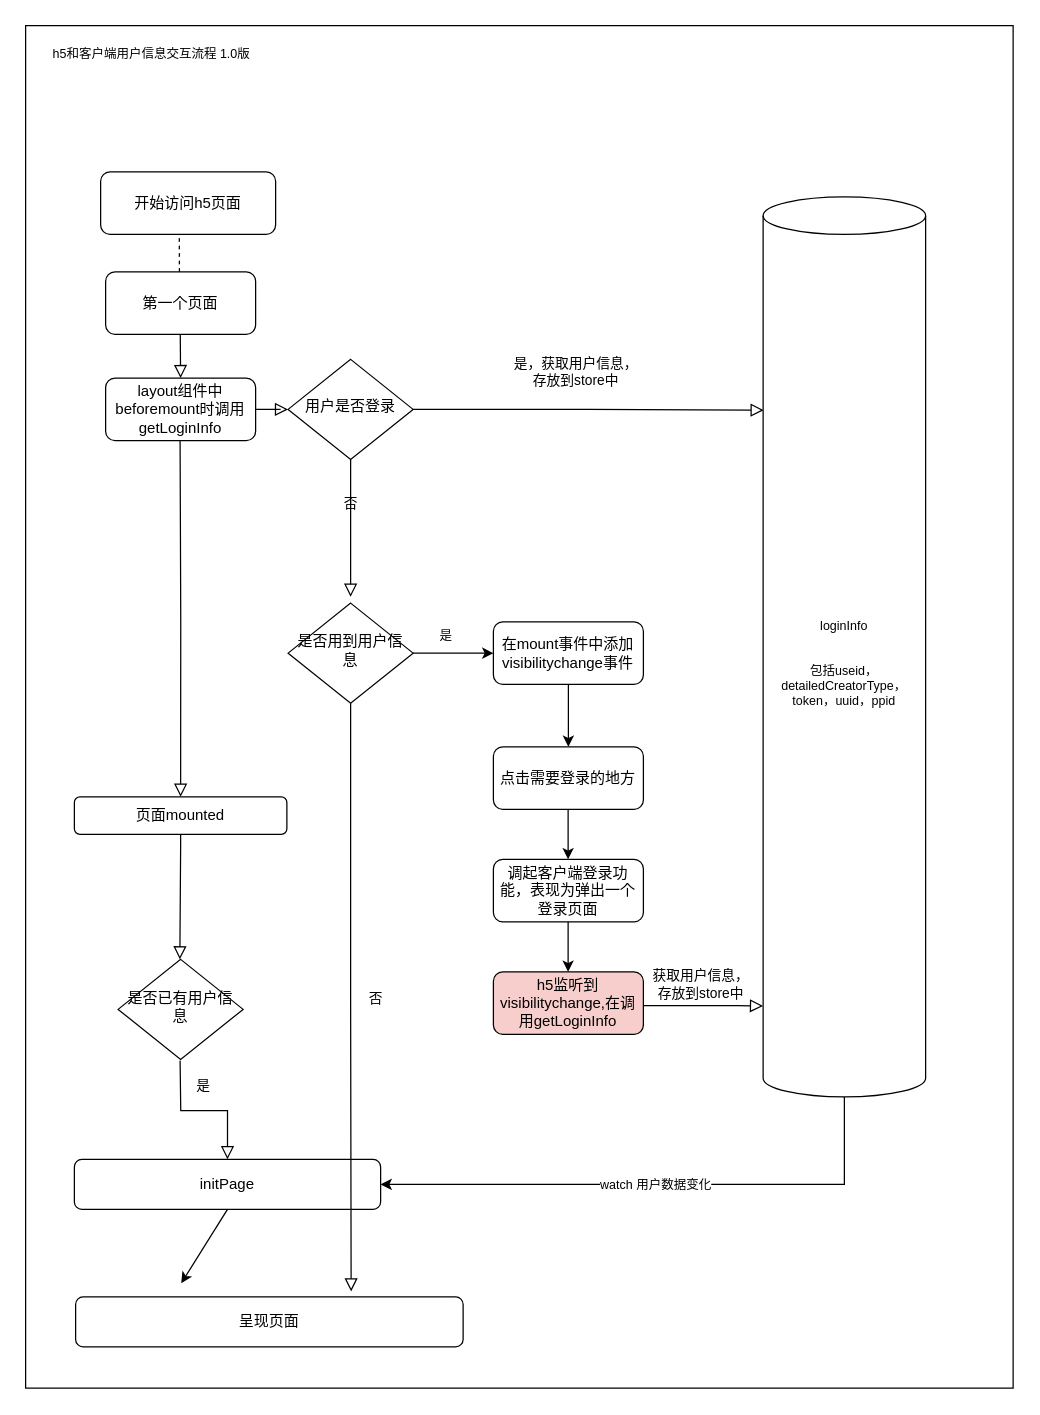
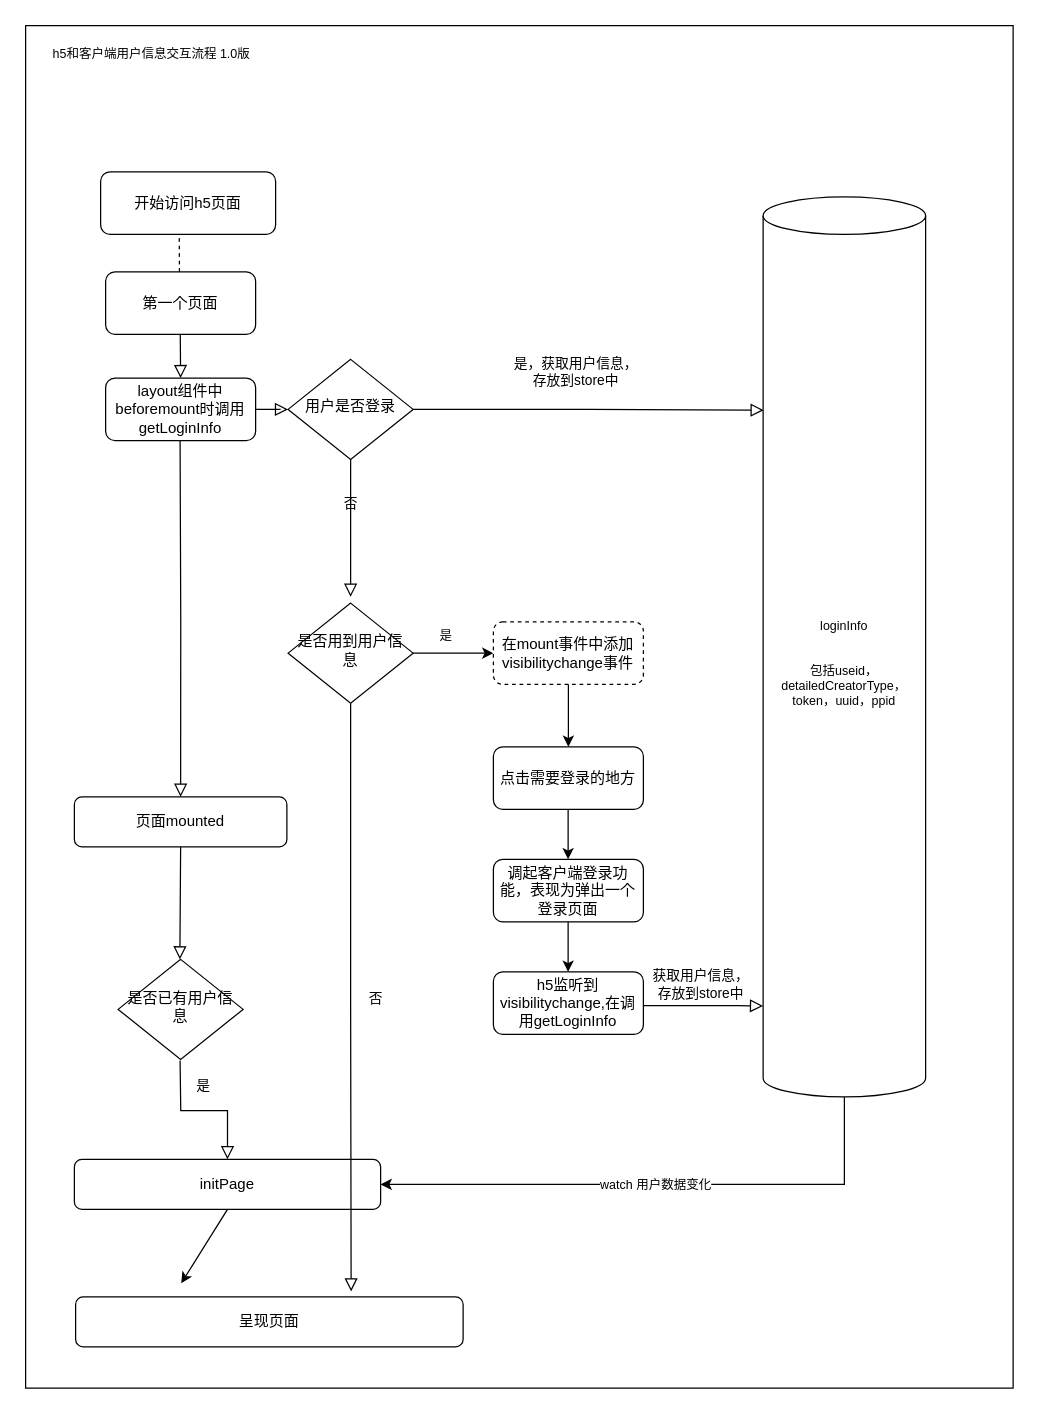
(568, 653) -> (568, 653)
(181, 816) -> (181, 822)
(568, 1003) -> (568, 1003)
